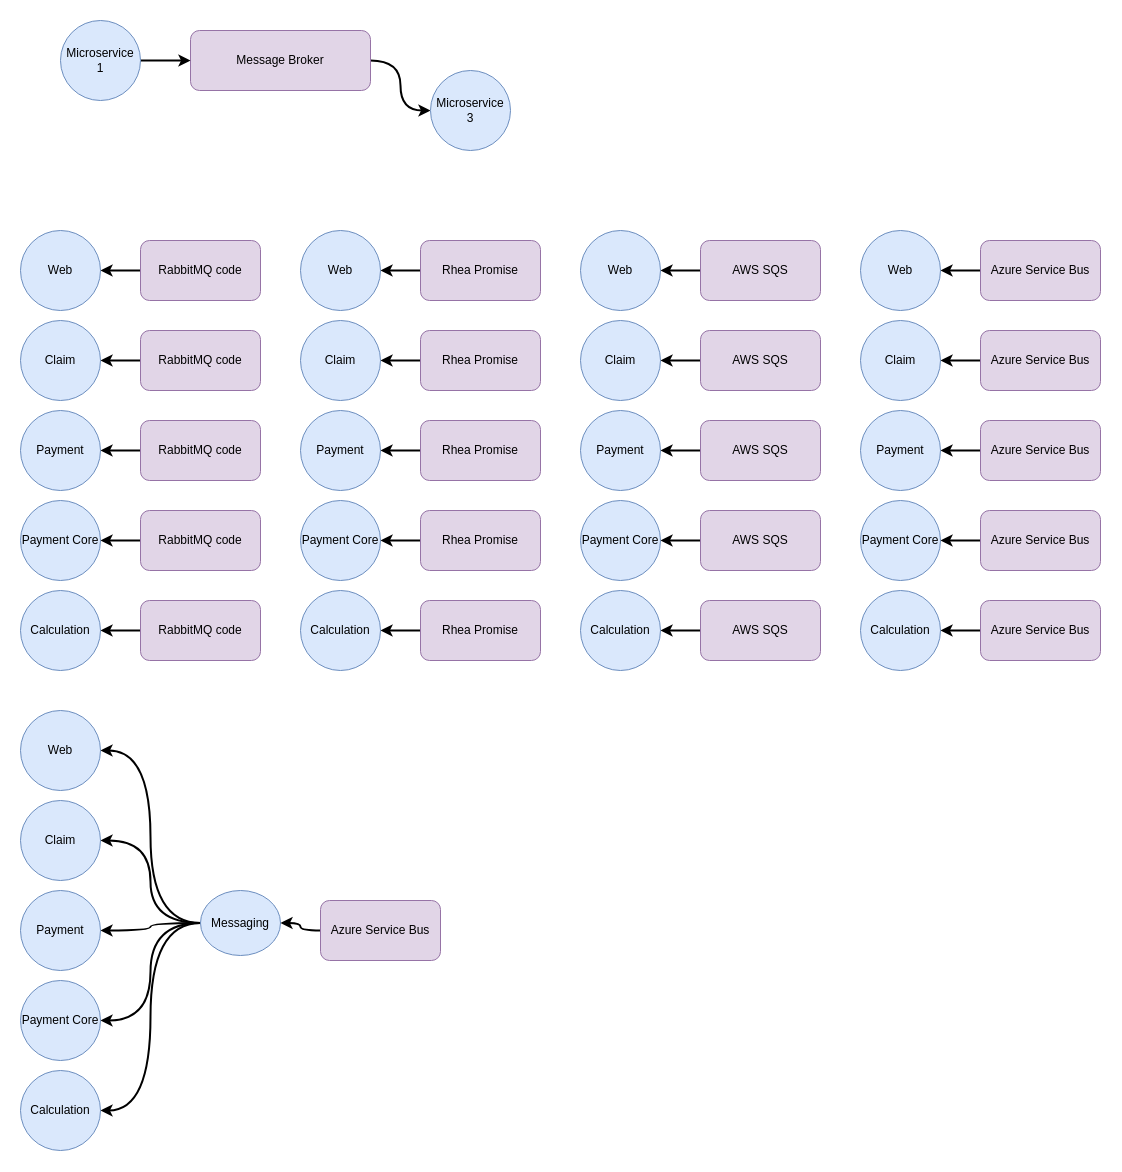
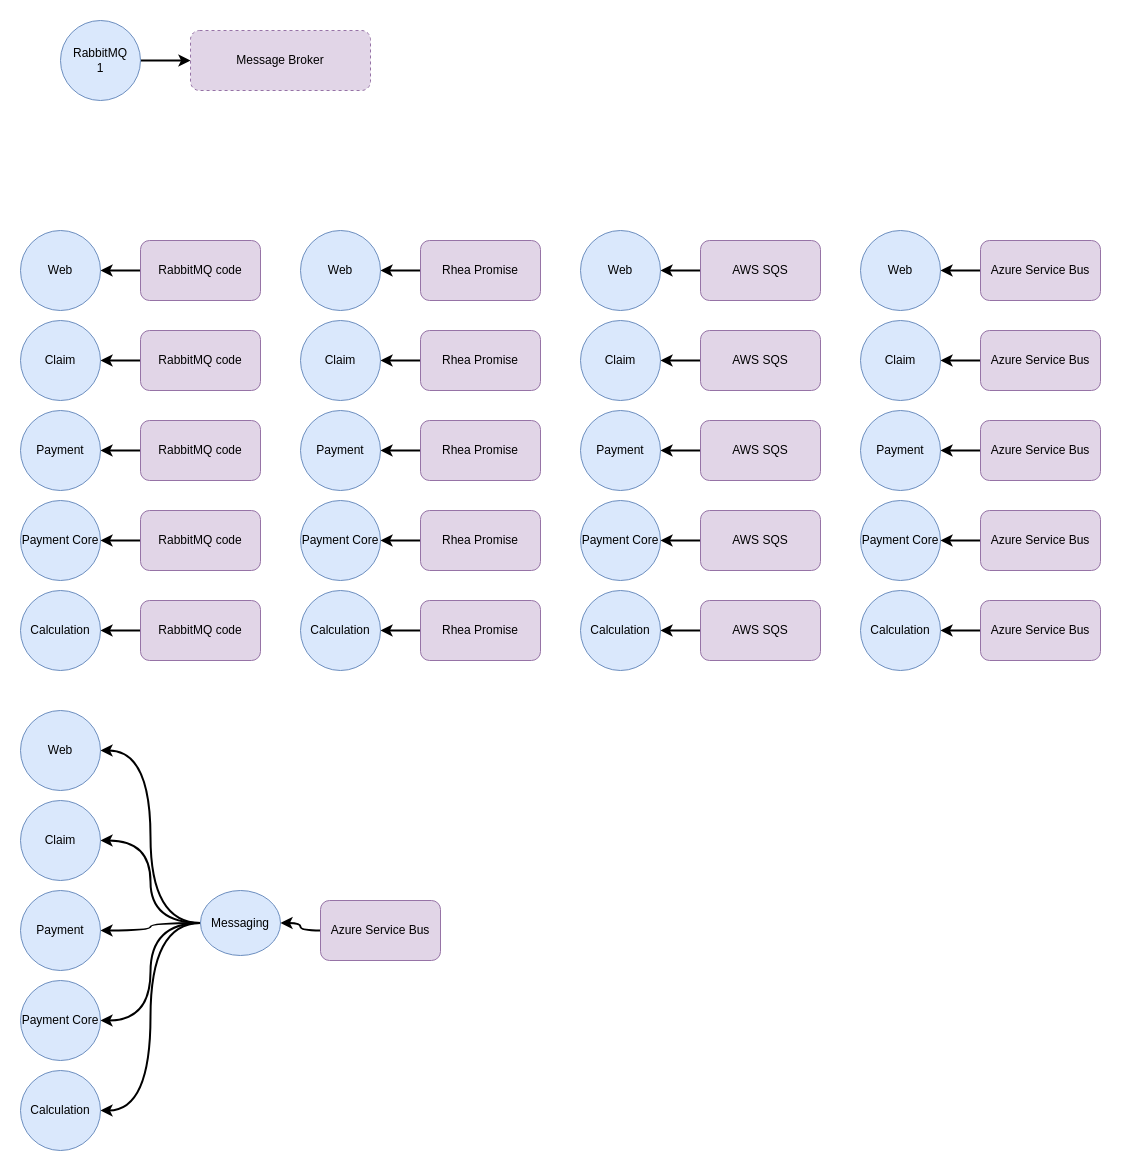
(101, 61) -> (101, 61)
(281, 61) -> (281, 61)
(400, 82) -> none
(471, 111) -> none
